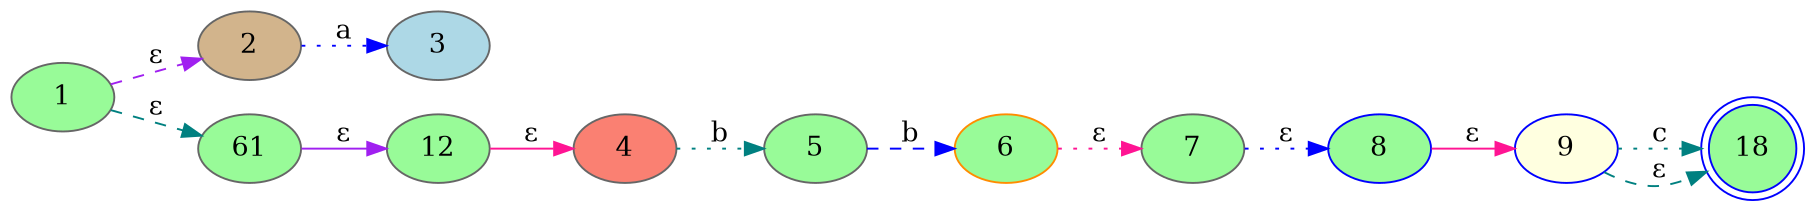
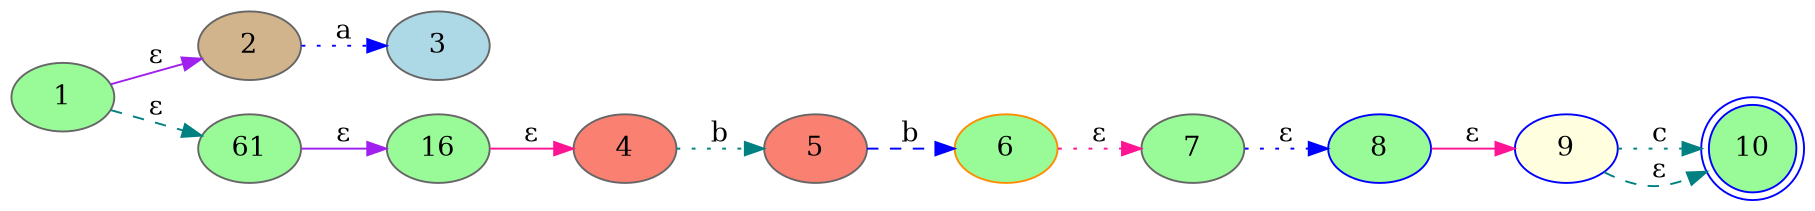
(147, 74) -> (147, 74)
(438, 149) -> (438, 149)
(816, 149) -> (816, 149)
(1753, 149) -> (1753, 149)
